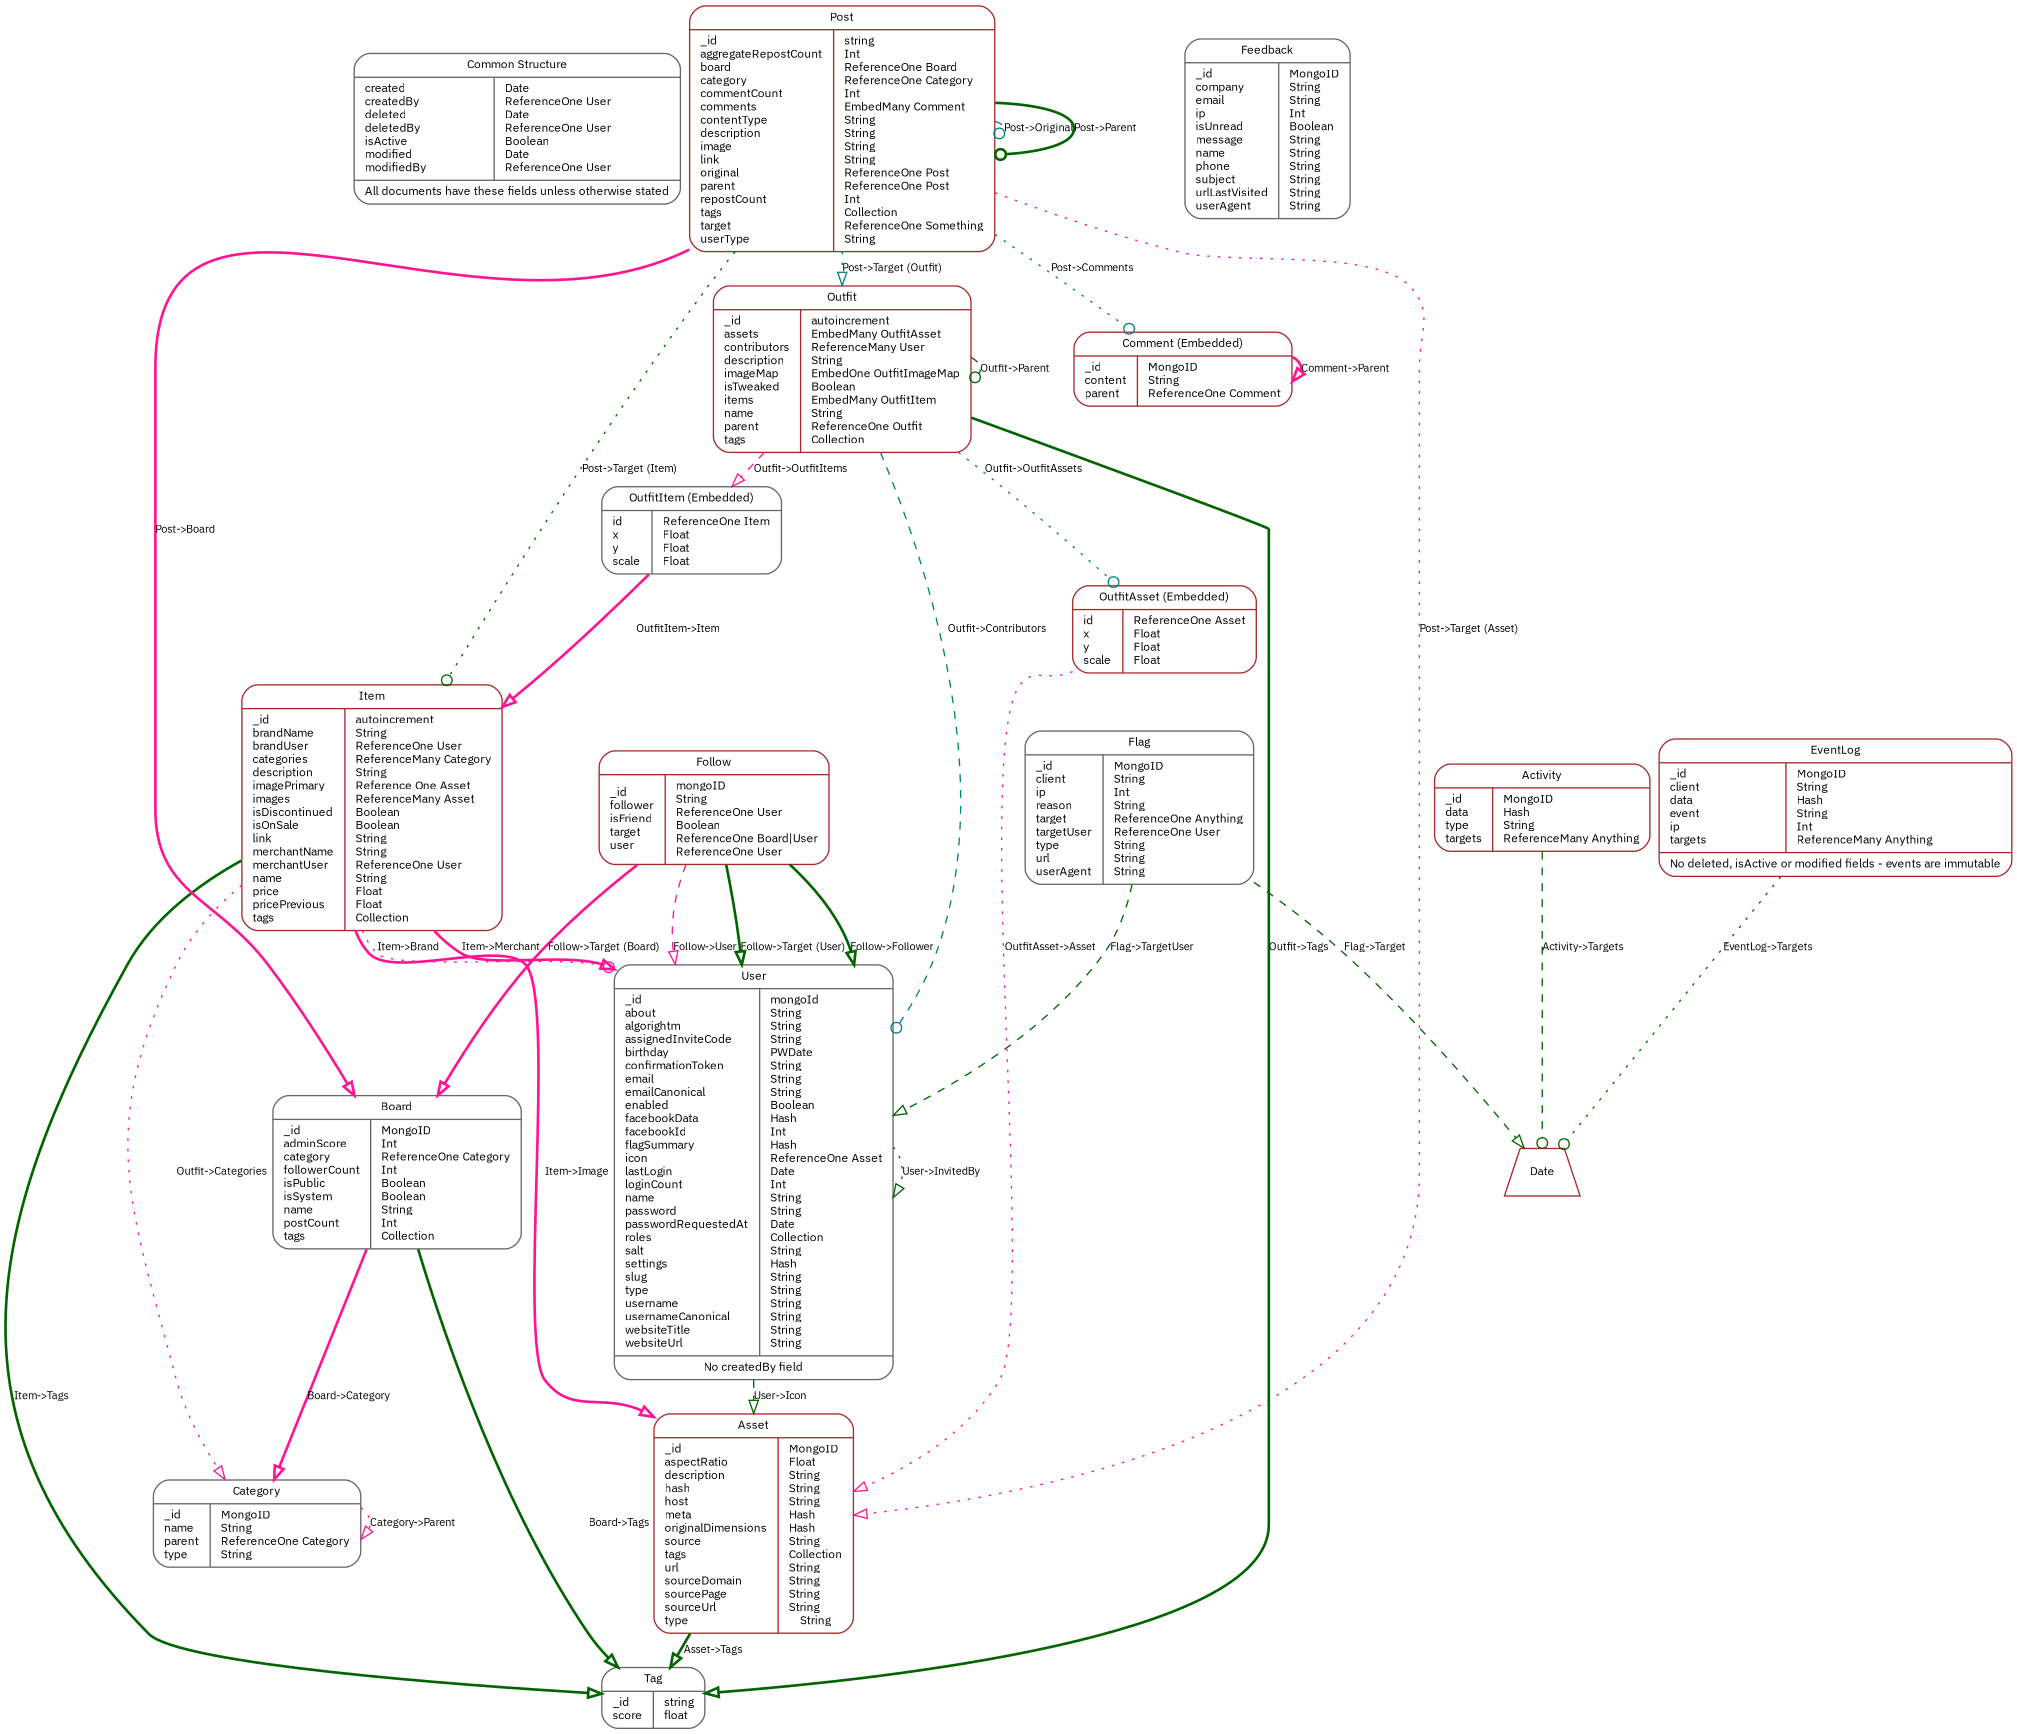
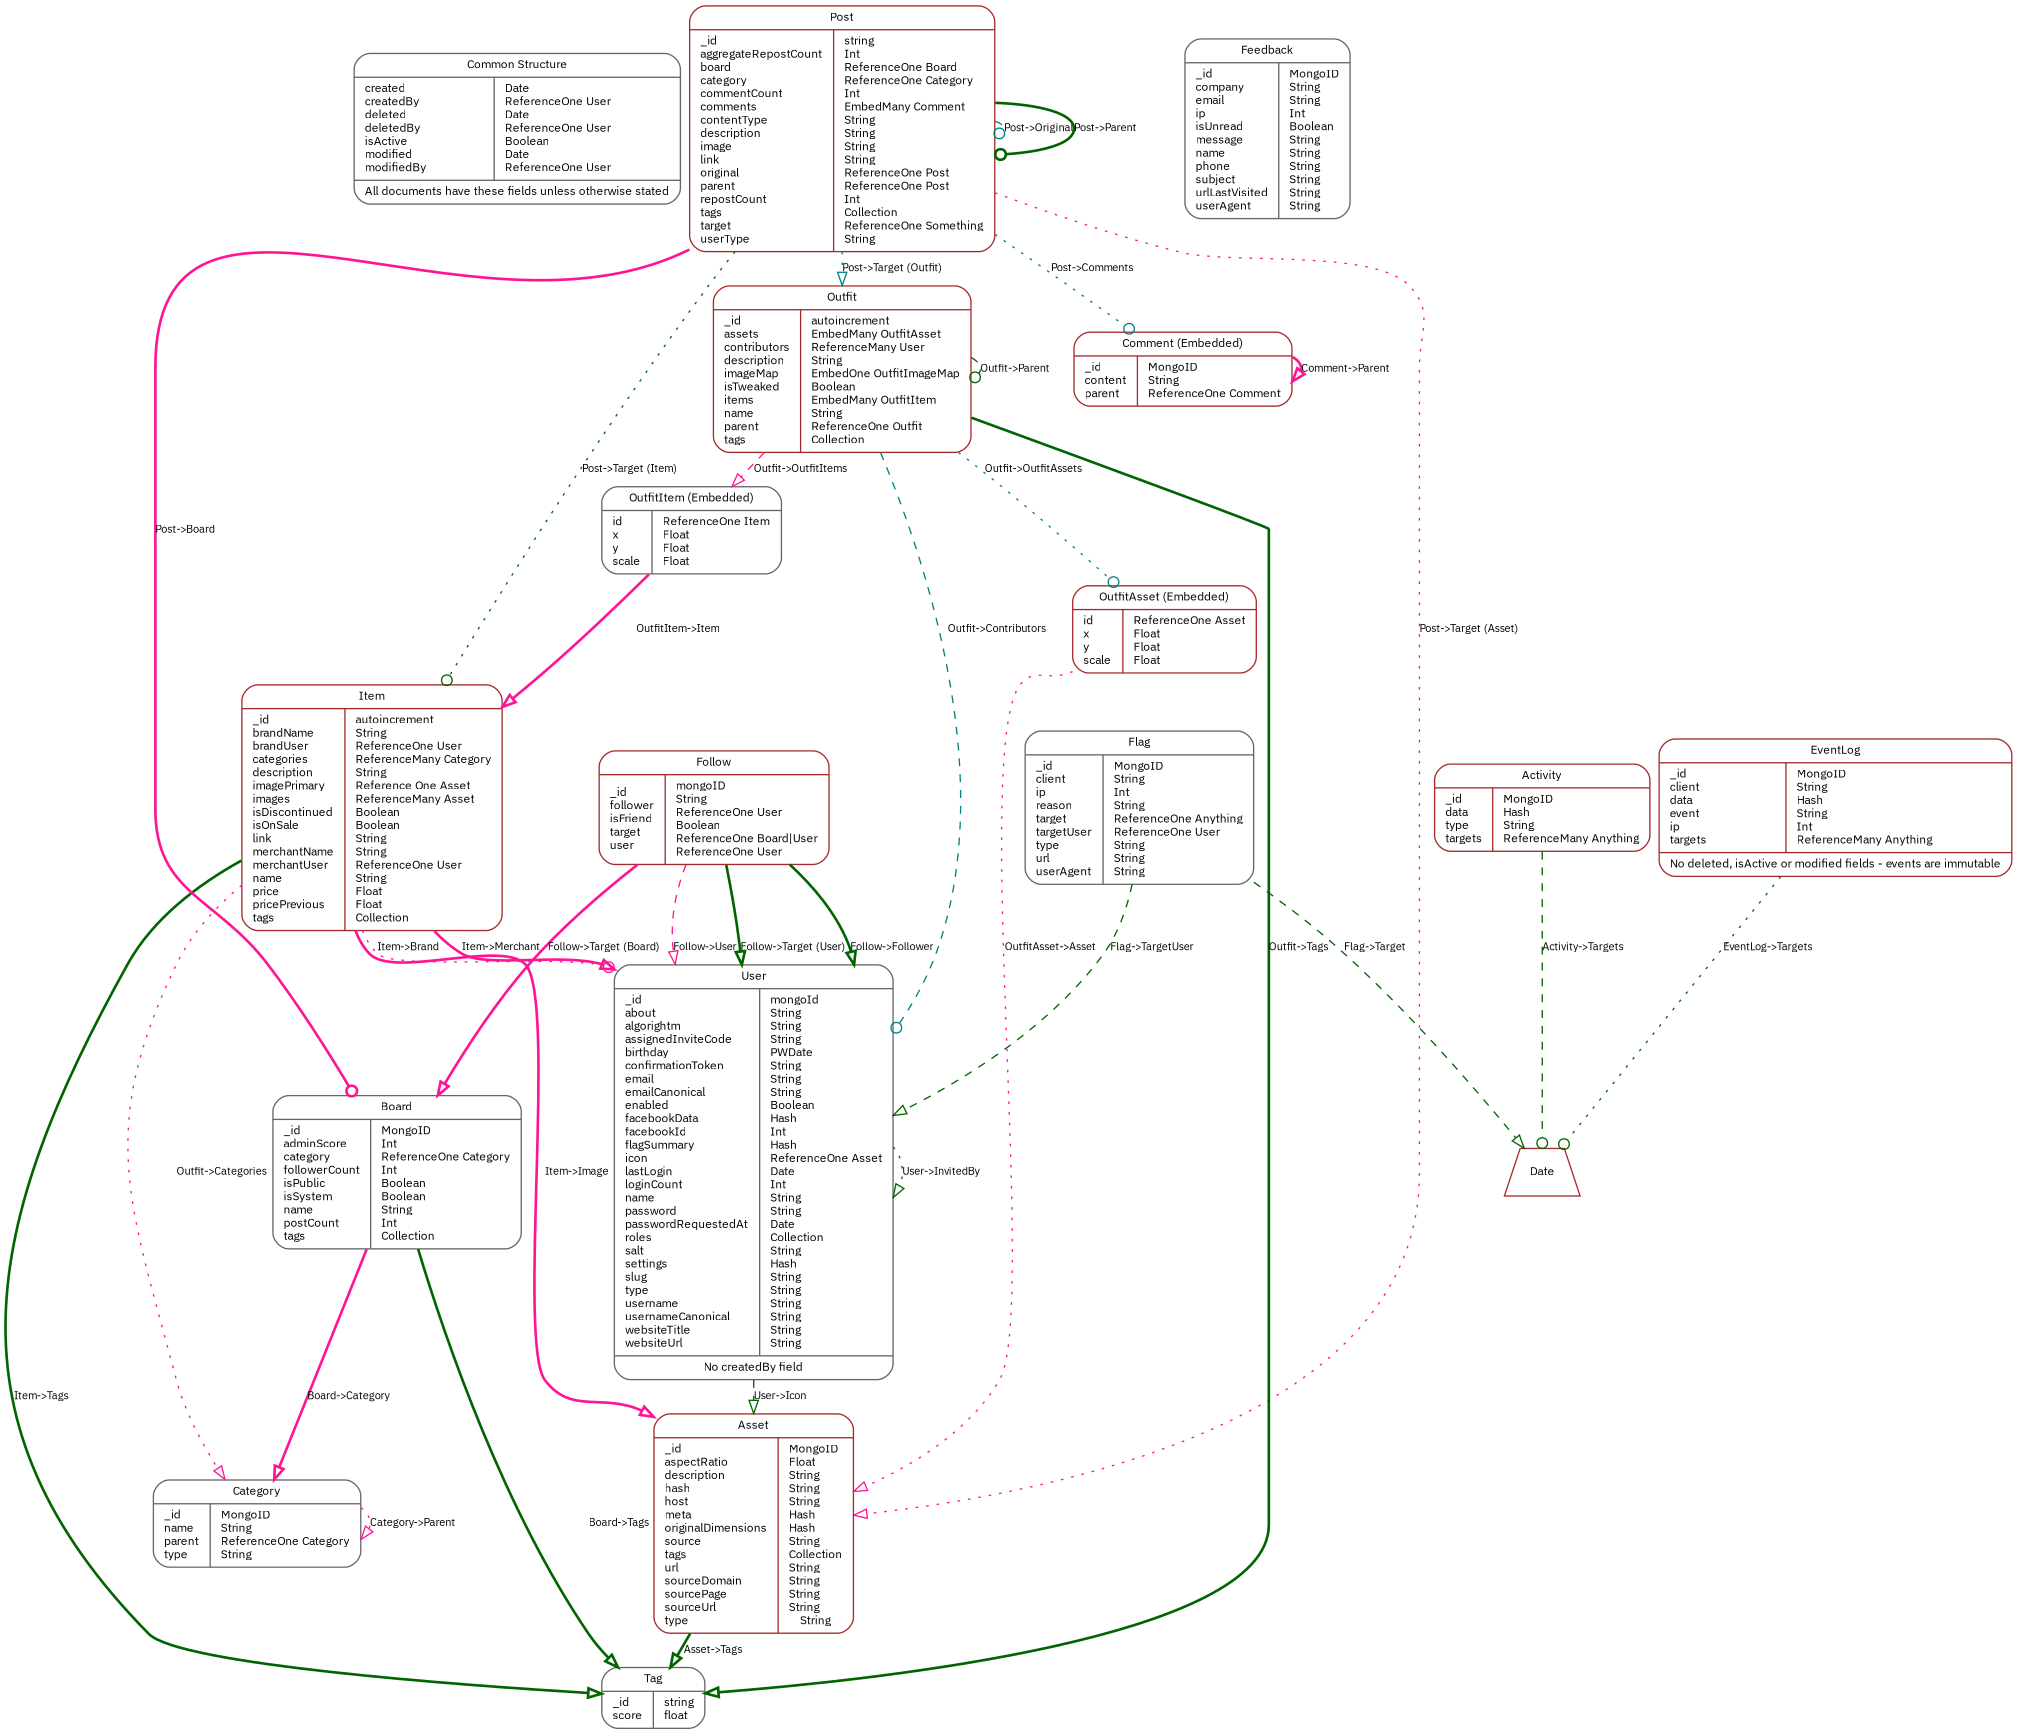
(155, 454) -> (155, 455)
